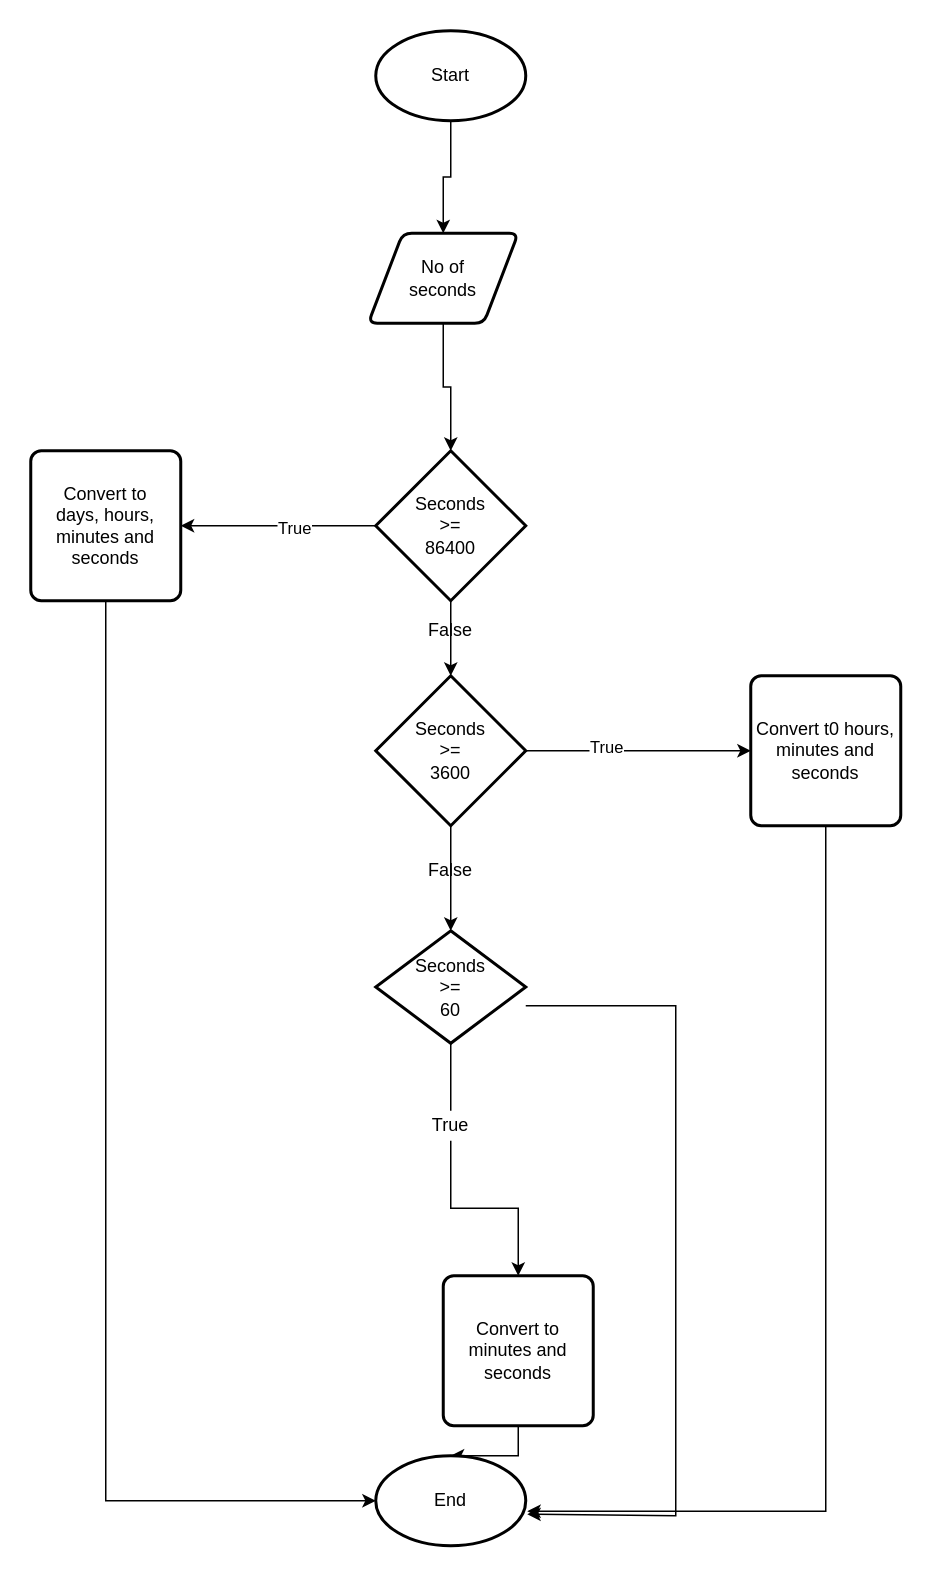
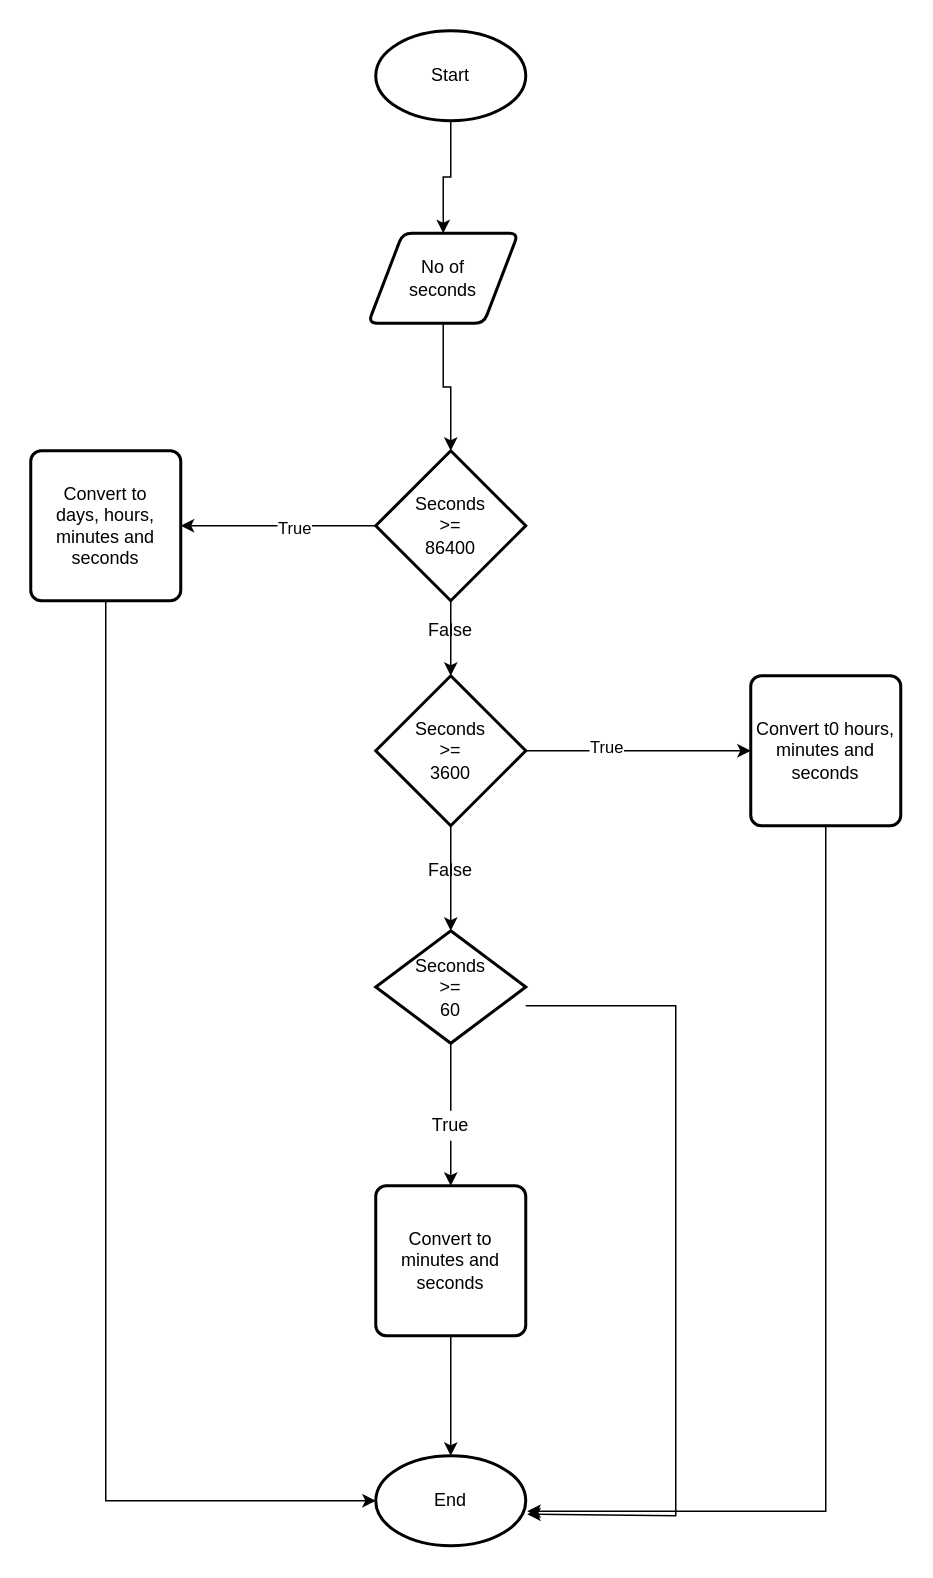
(518, 1351) -> (451, 1261)
